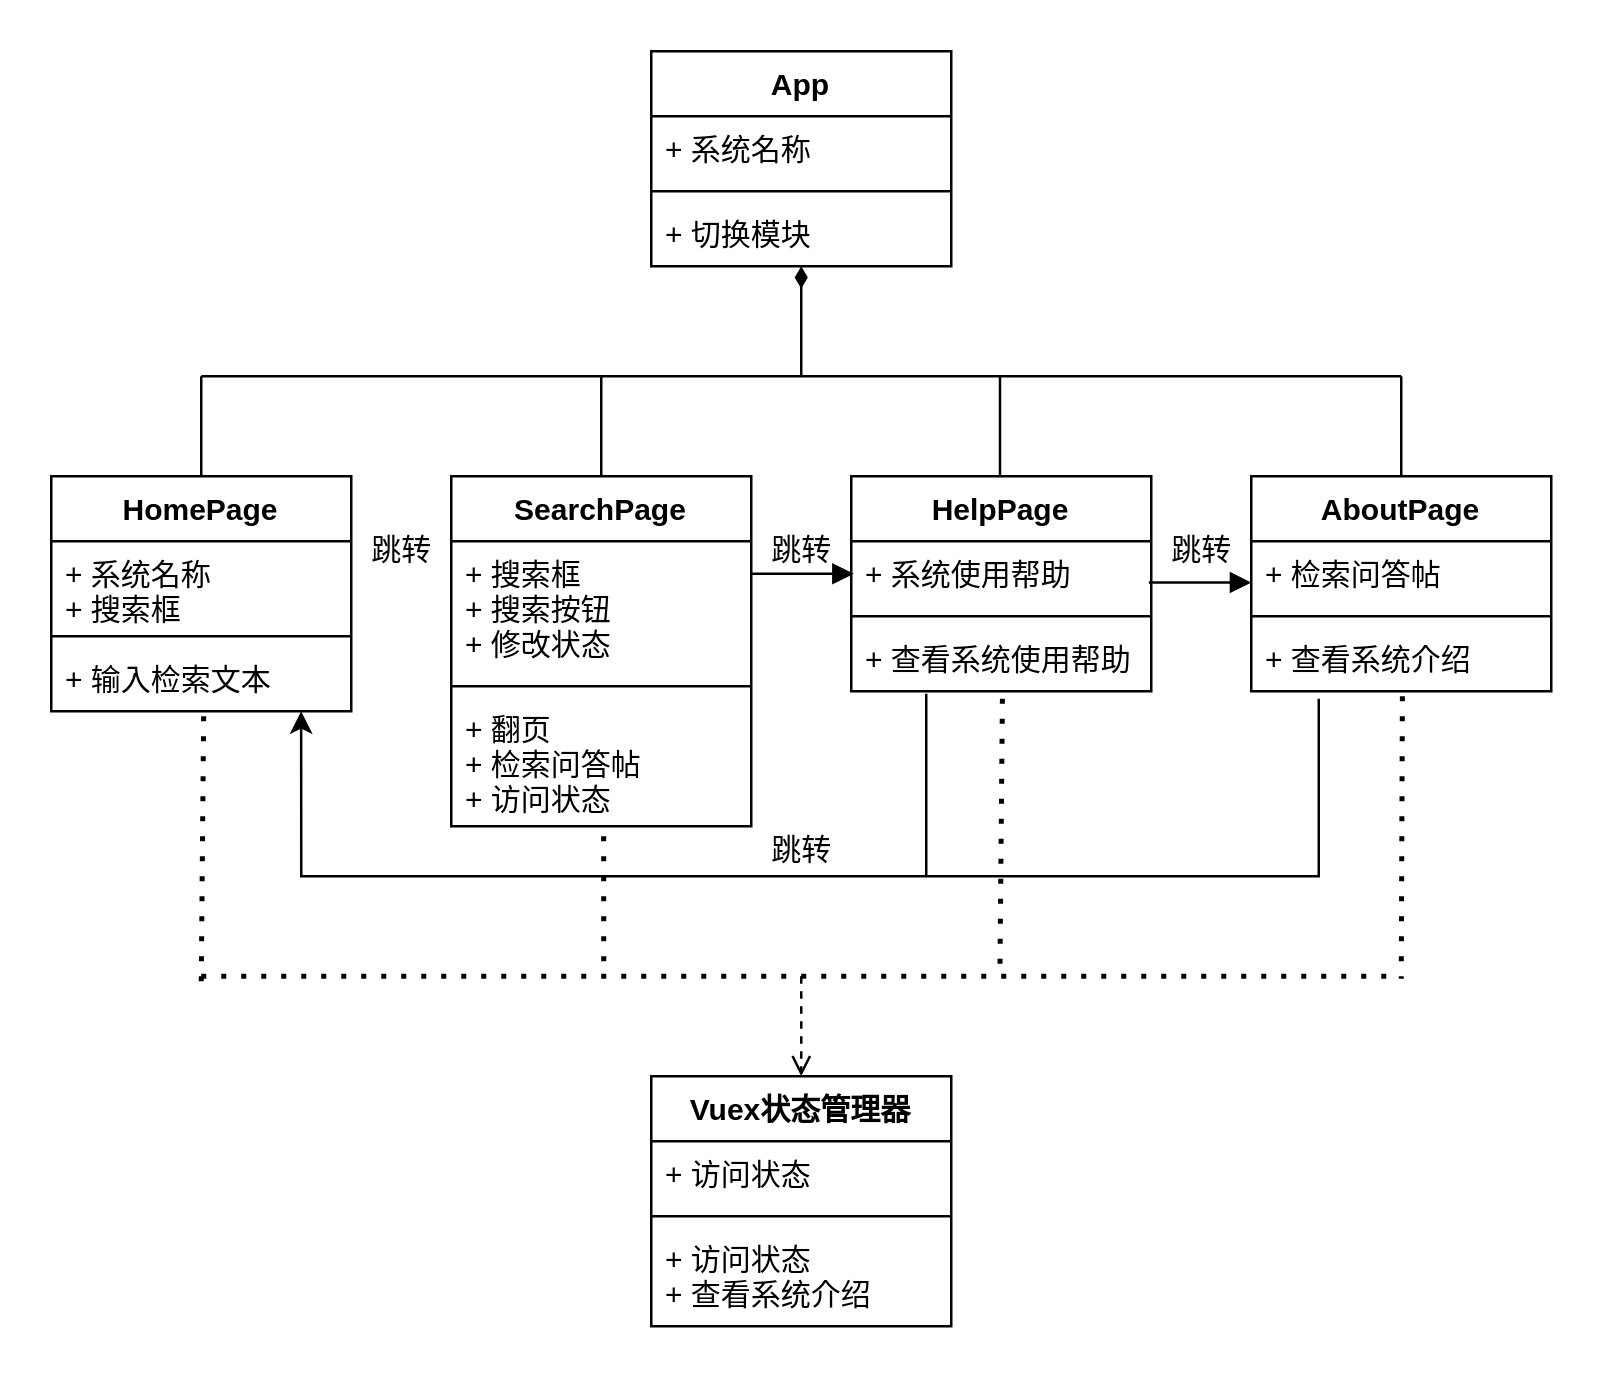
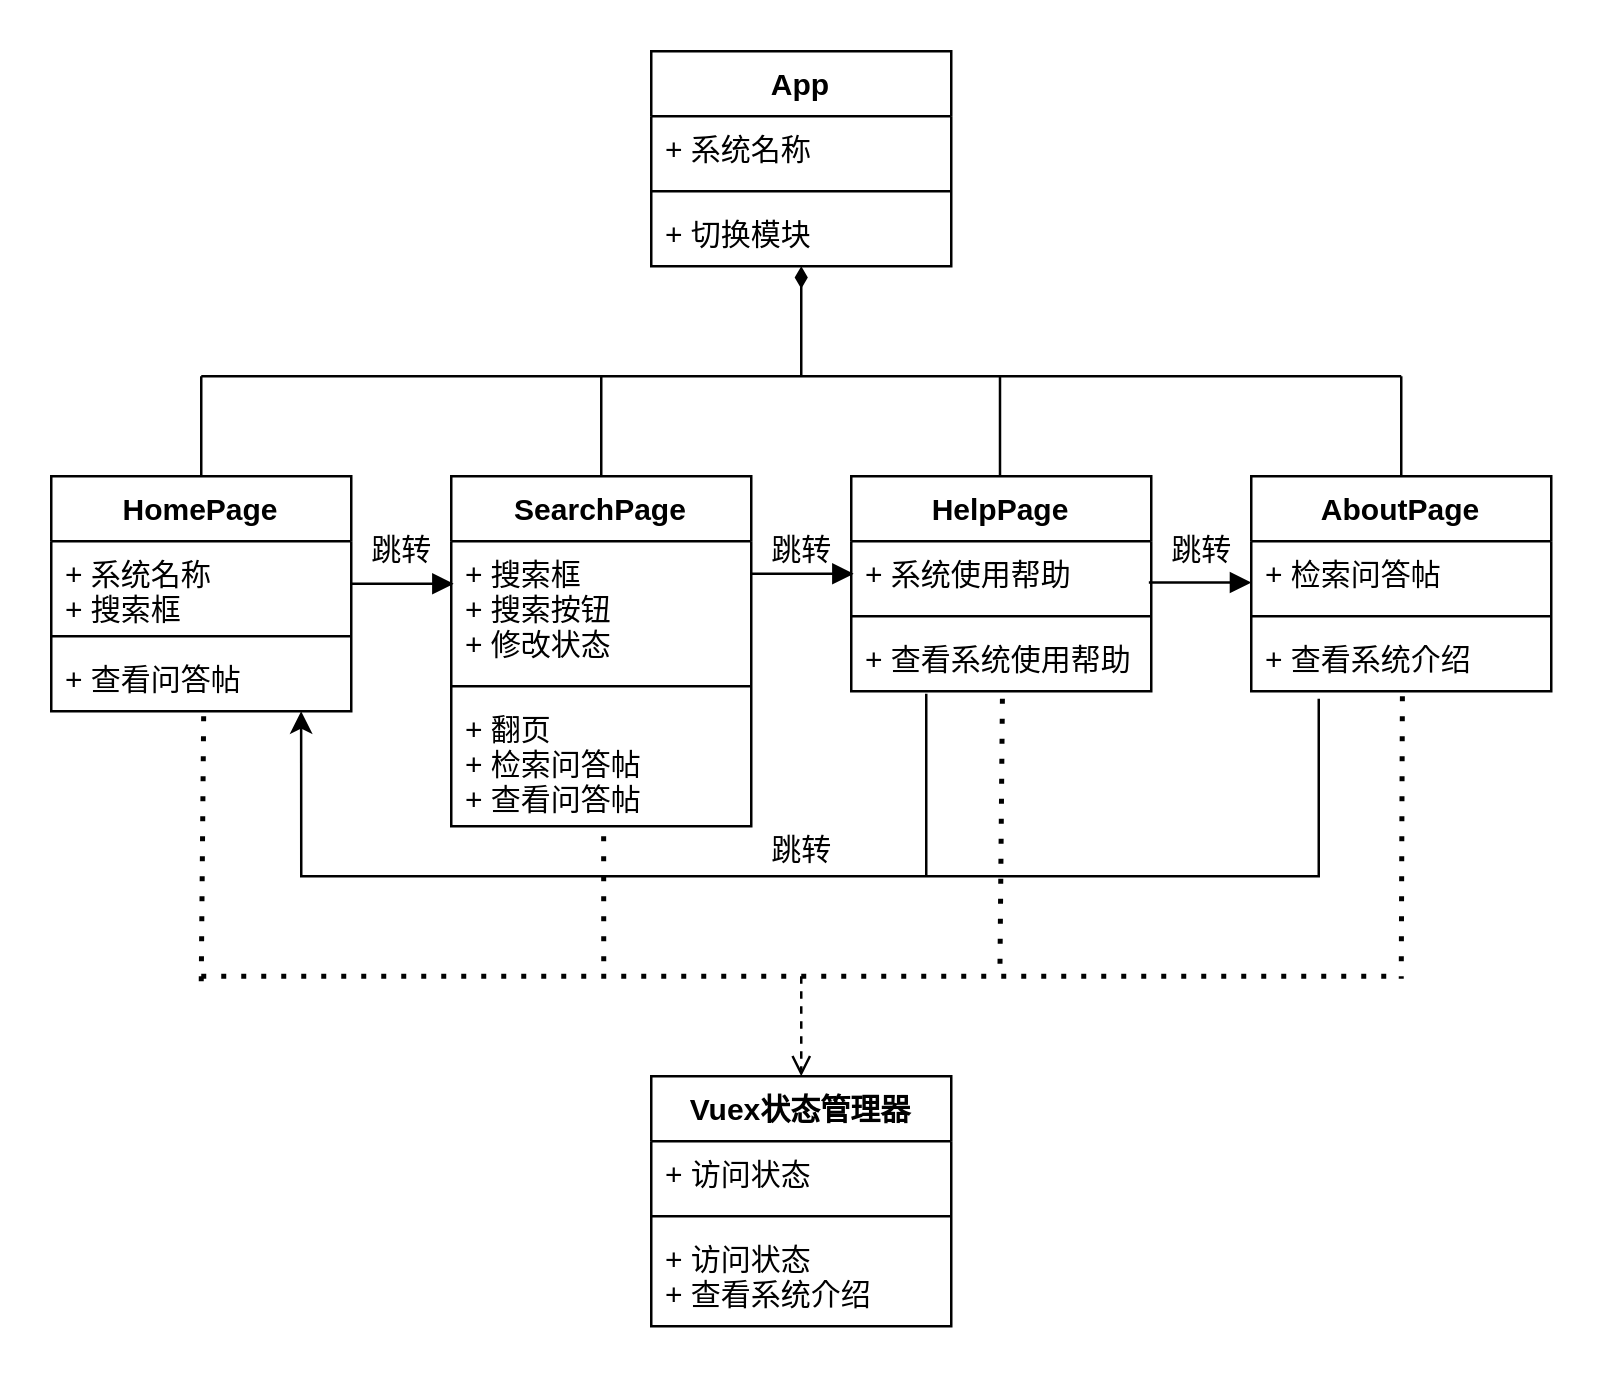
none -> (394, 584)
(168, 680) -> (153, 680)
(508, 730) -> (508, 730)
